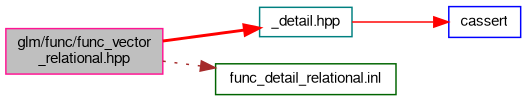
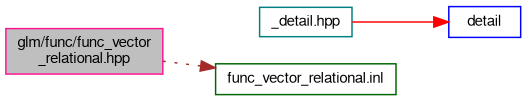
(485, 22) -> (485, 22)
(203, 36) -> none
(306, 79) -> (306, 79)
